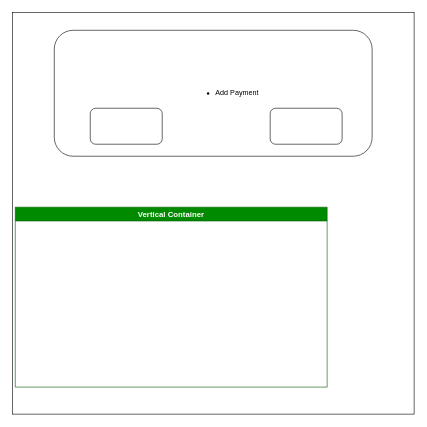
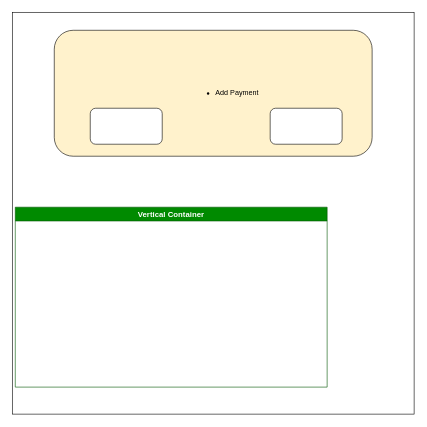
(213, 93) -> (213, 93)
